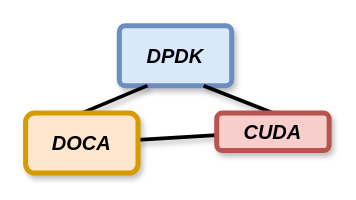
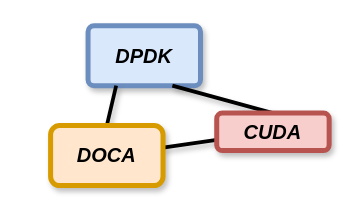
(176, 56) -> (144, 56)
(82, 143) -> (107, 156)
